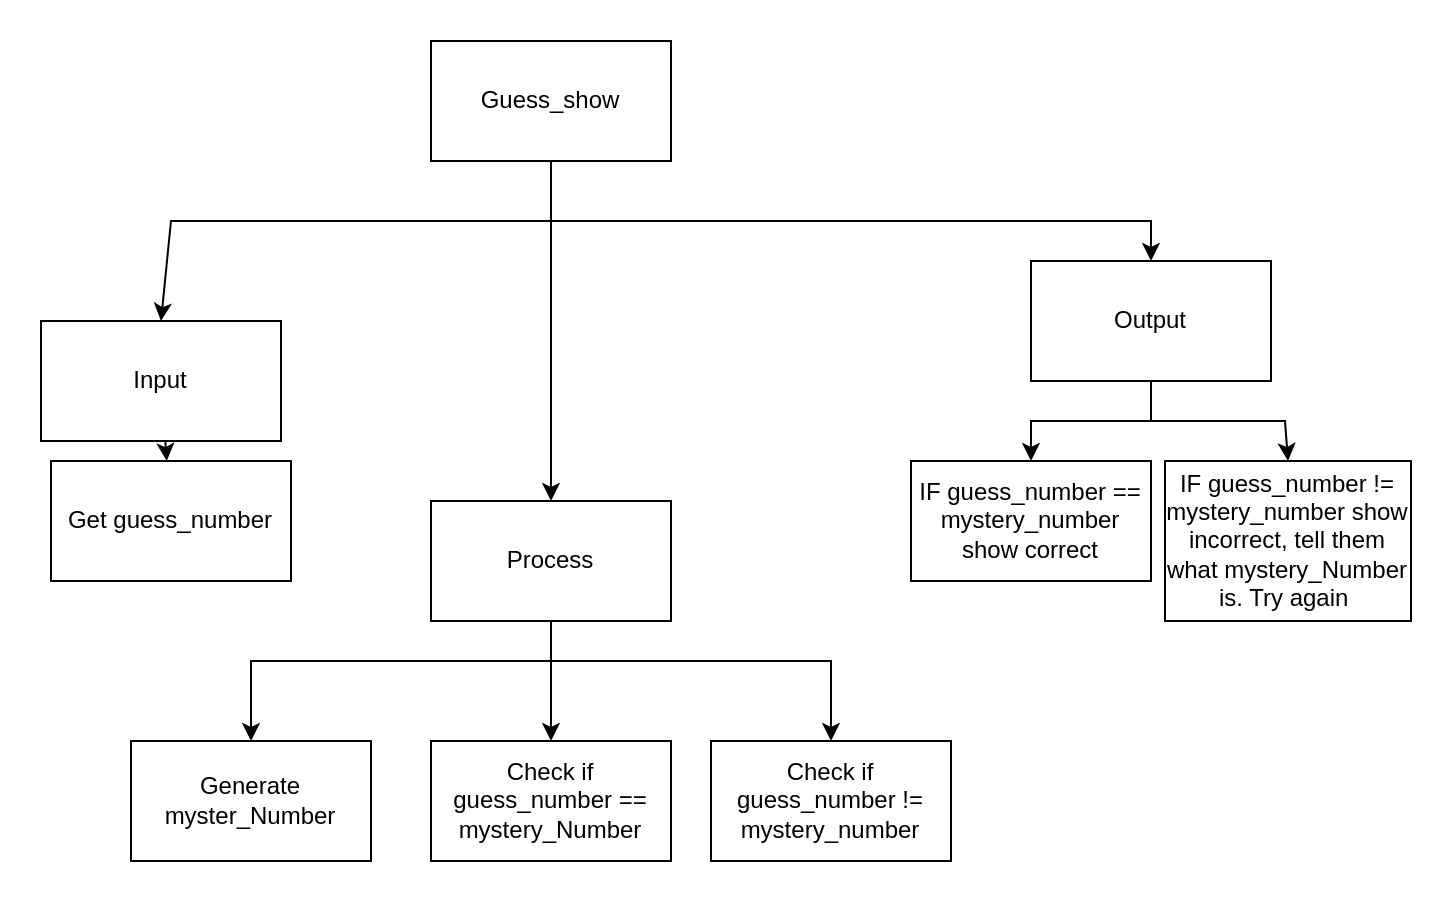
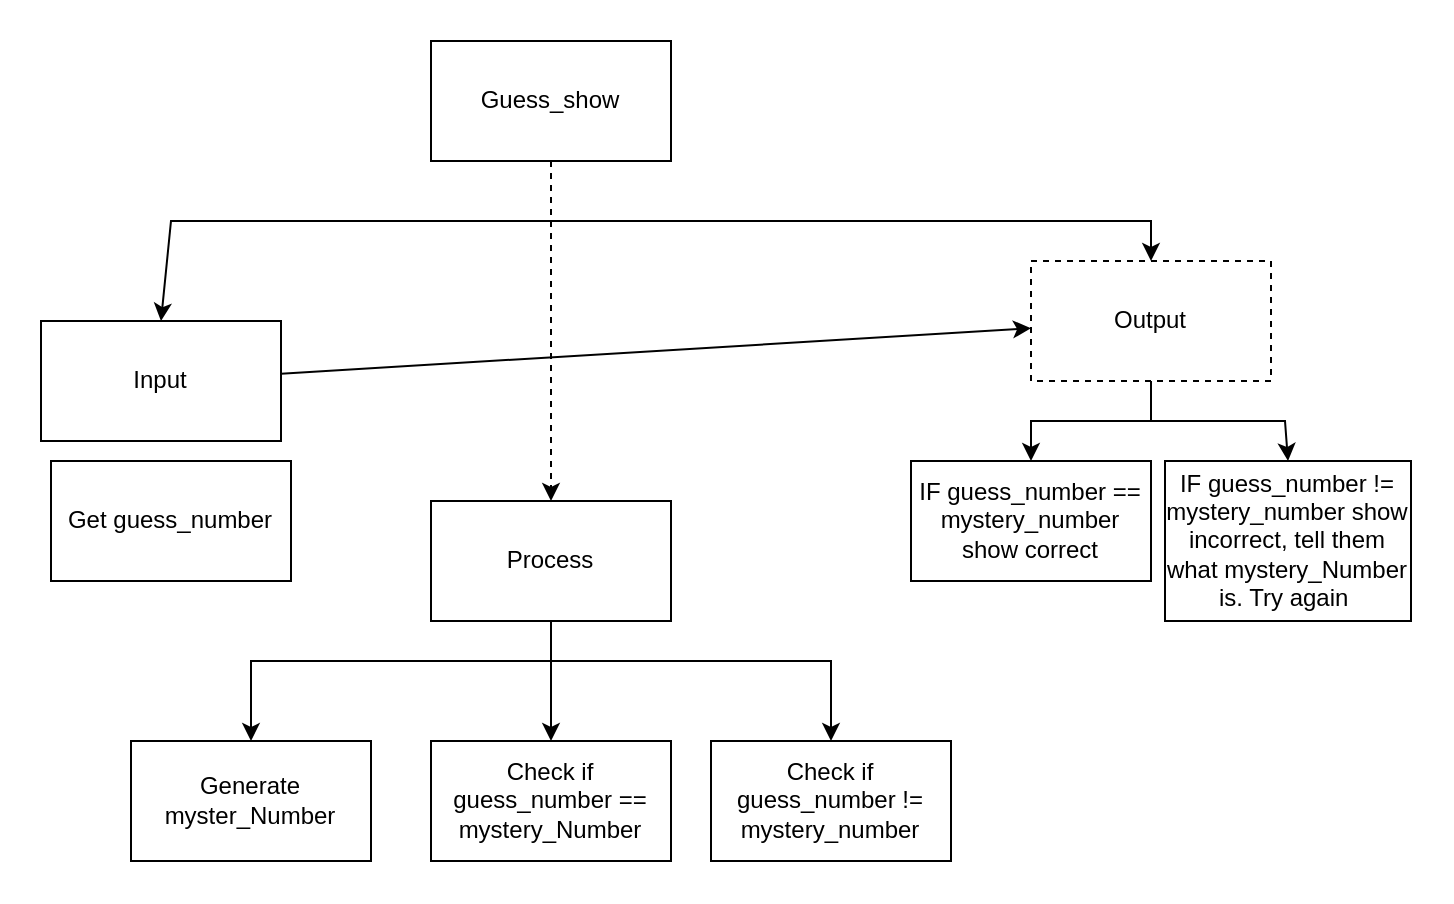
(1151, 321) -> (1151, 321)
(551, 354) -> (551, 354)
(166, 444) -> (650, 351)
